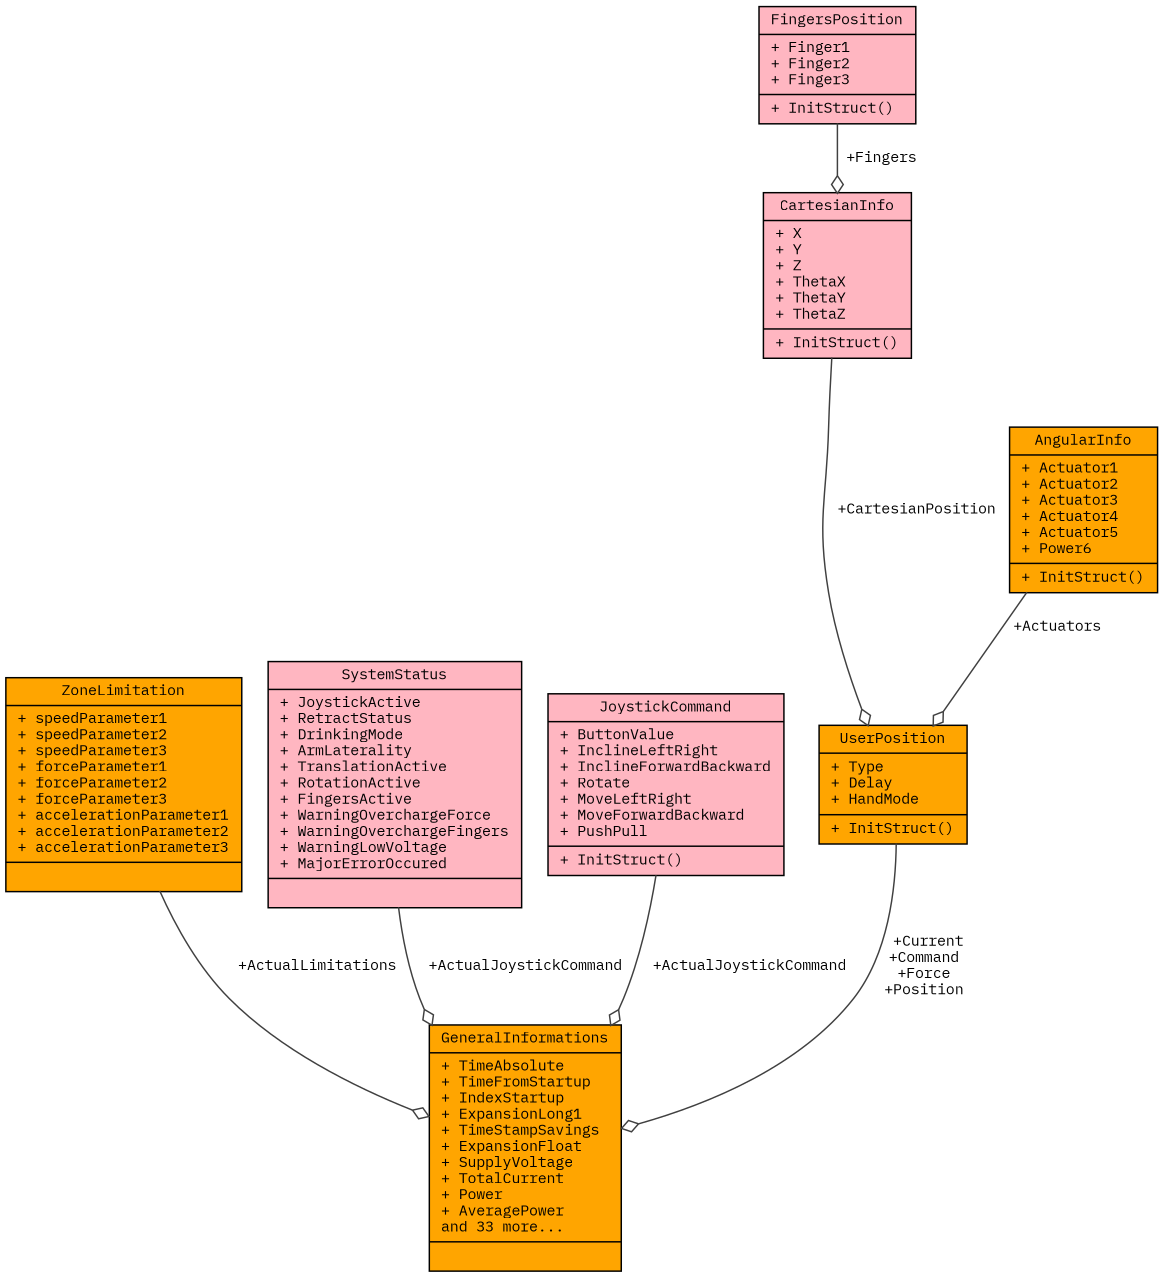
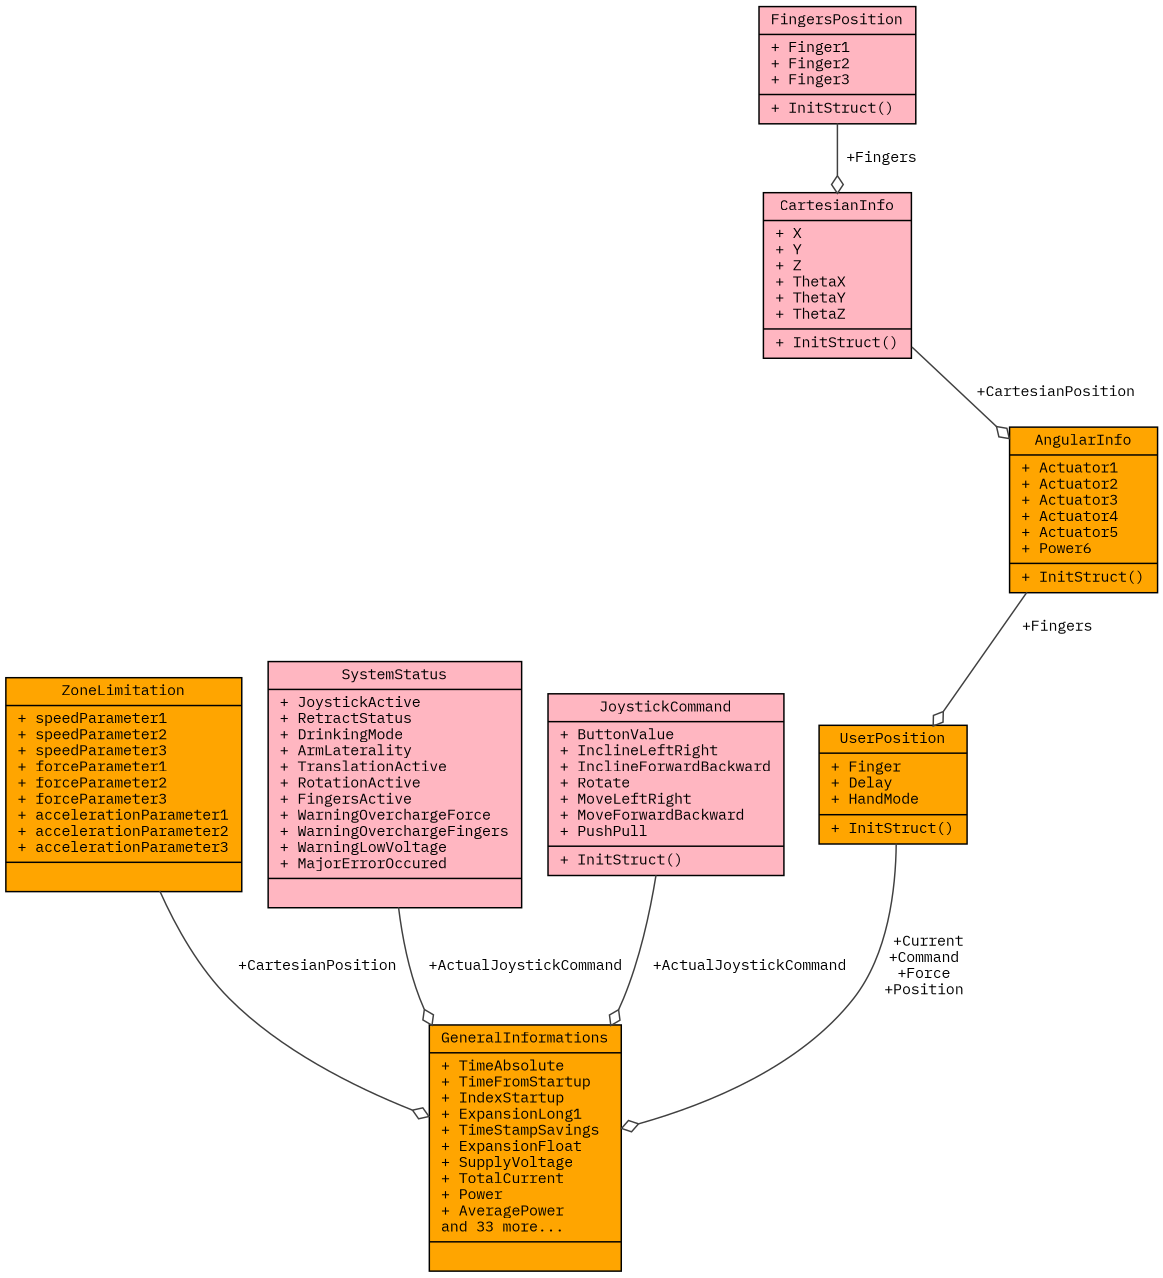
(823, 536) -> (954, 387)
(1054, 627) -> (1054, 627)
(858, 767) -> (867, 767)
(314, 966) -> (314, 966)
